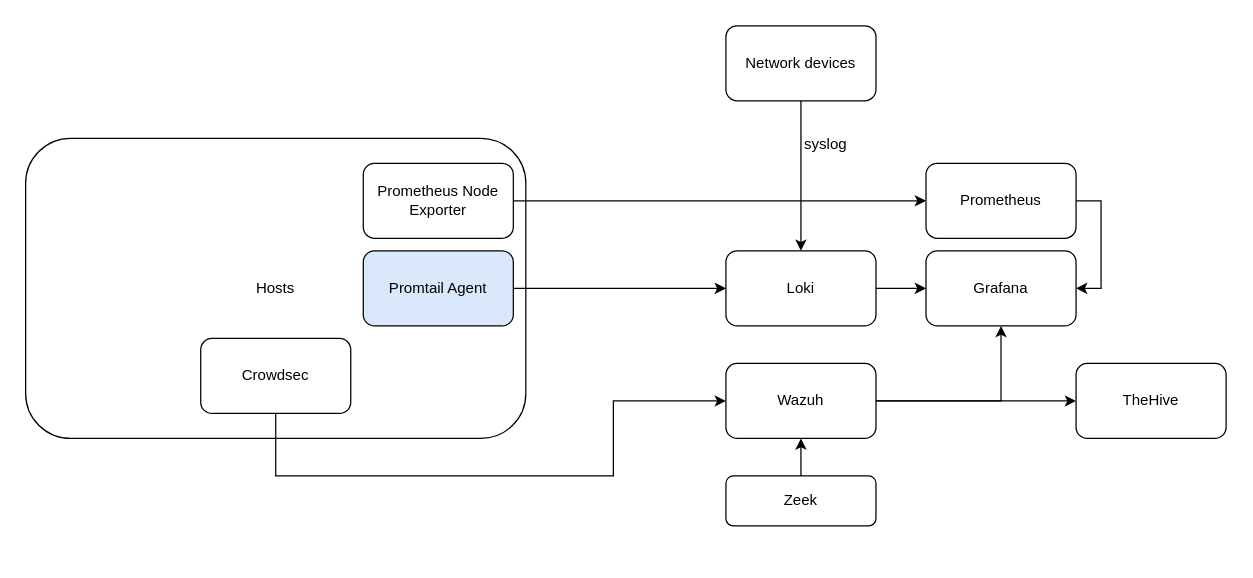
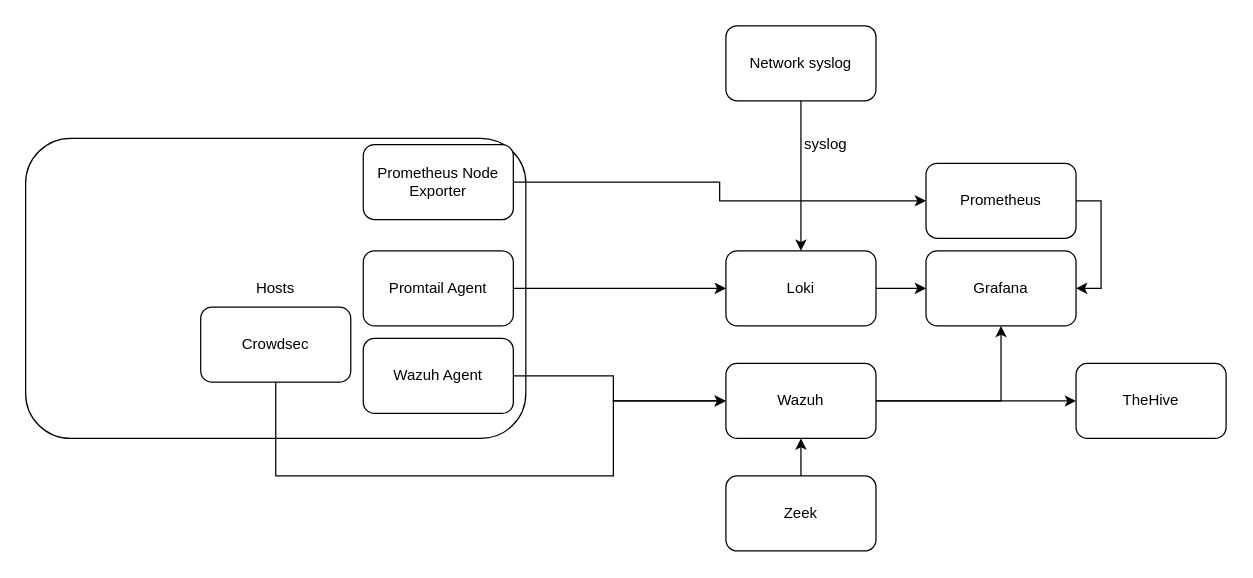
(801, 63) -> (801, 63)
(438, 201) -> (438, 182)
(438, 288) -> (438, 288)
(276, 376) -> (276, 344)
none -> (438, 376)
none -> (574, 376)
(801, 501) -> (801, 513)
